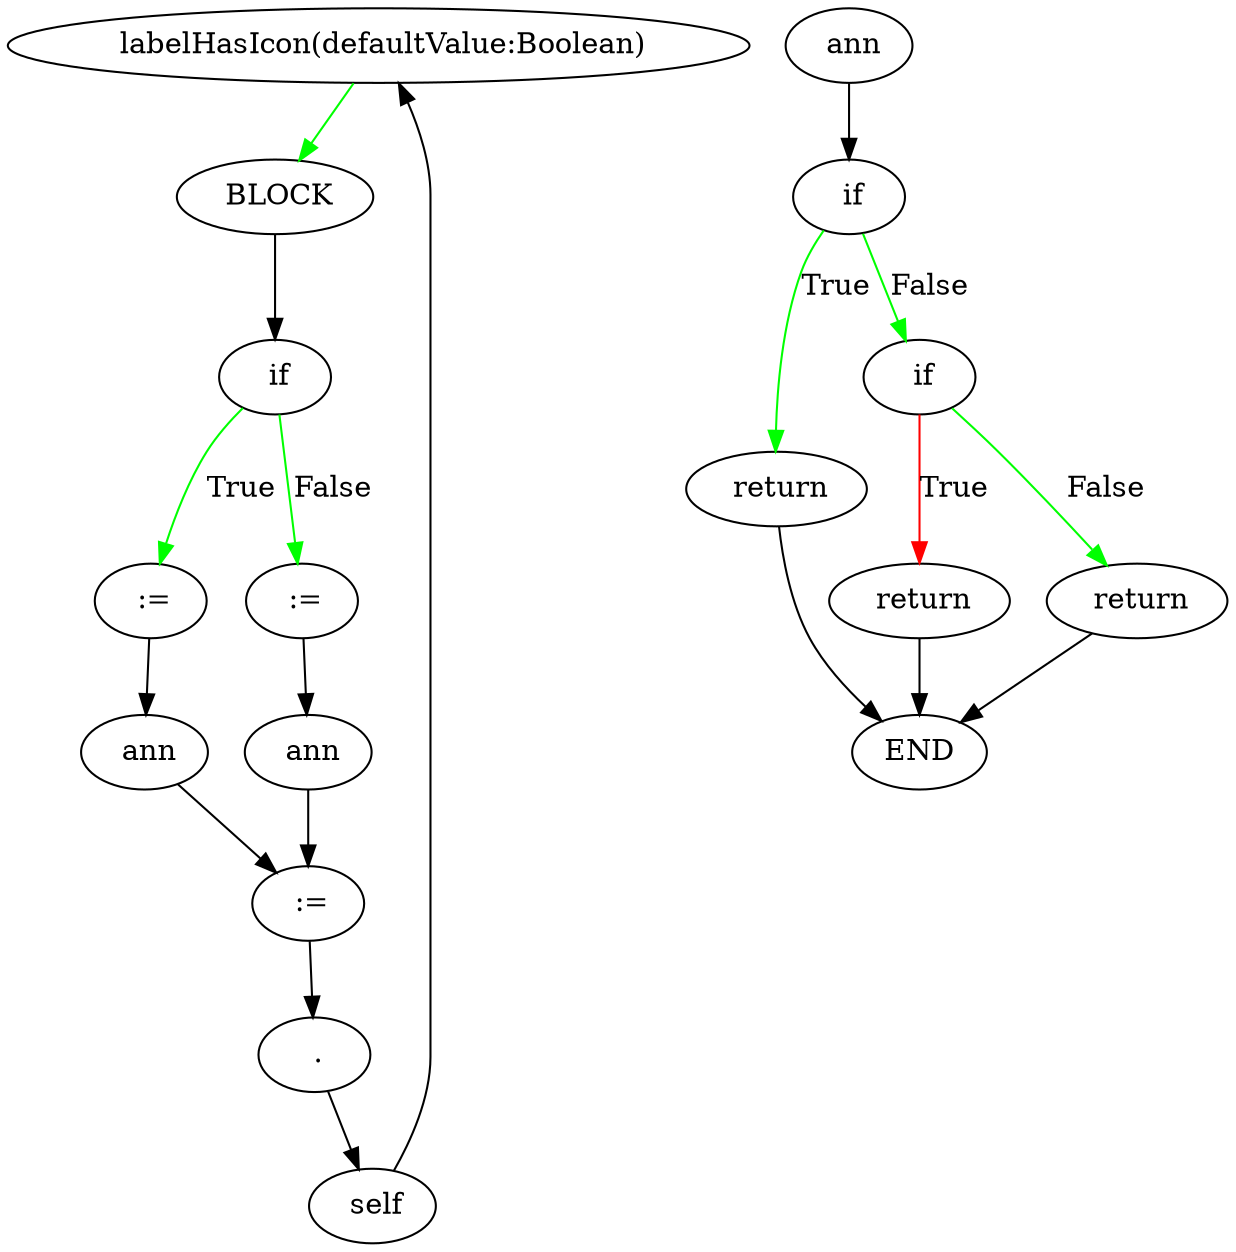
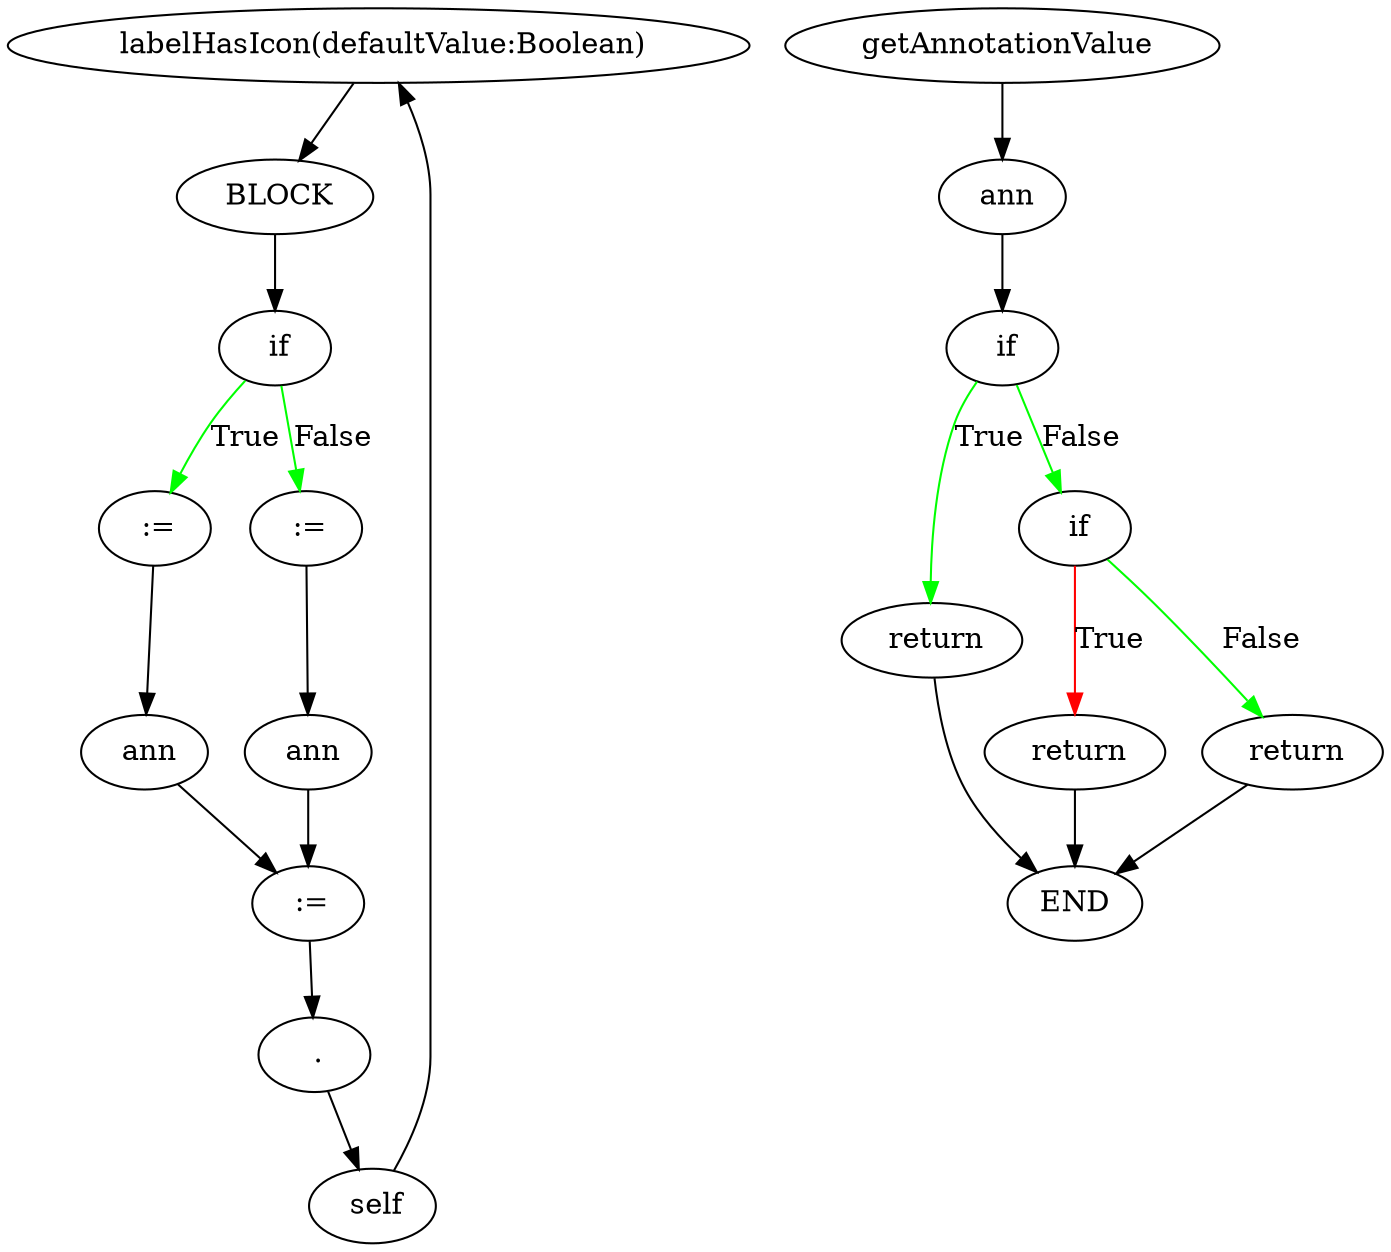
none -> (1002, 46)
(332, 113) -> (332, 113)
